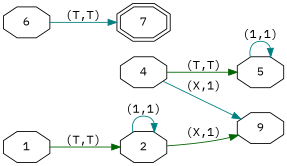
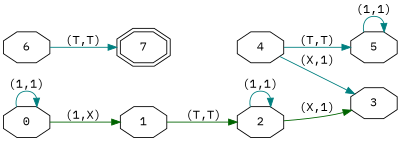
(198, 72) -> (313, 47)
none -> (27, 122)
(260, 128) -> (374, 103)
